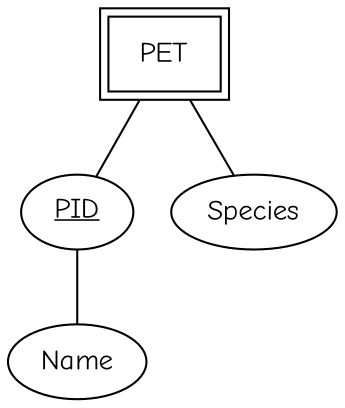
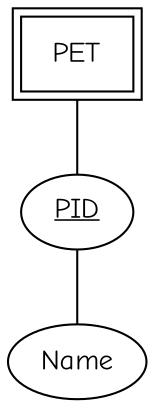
(254, 212) -> none
